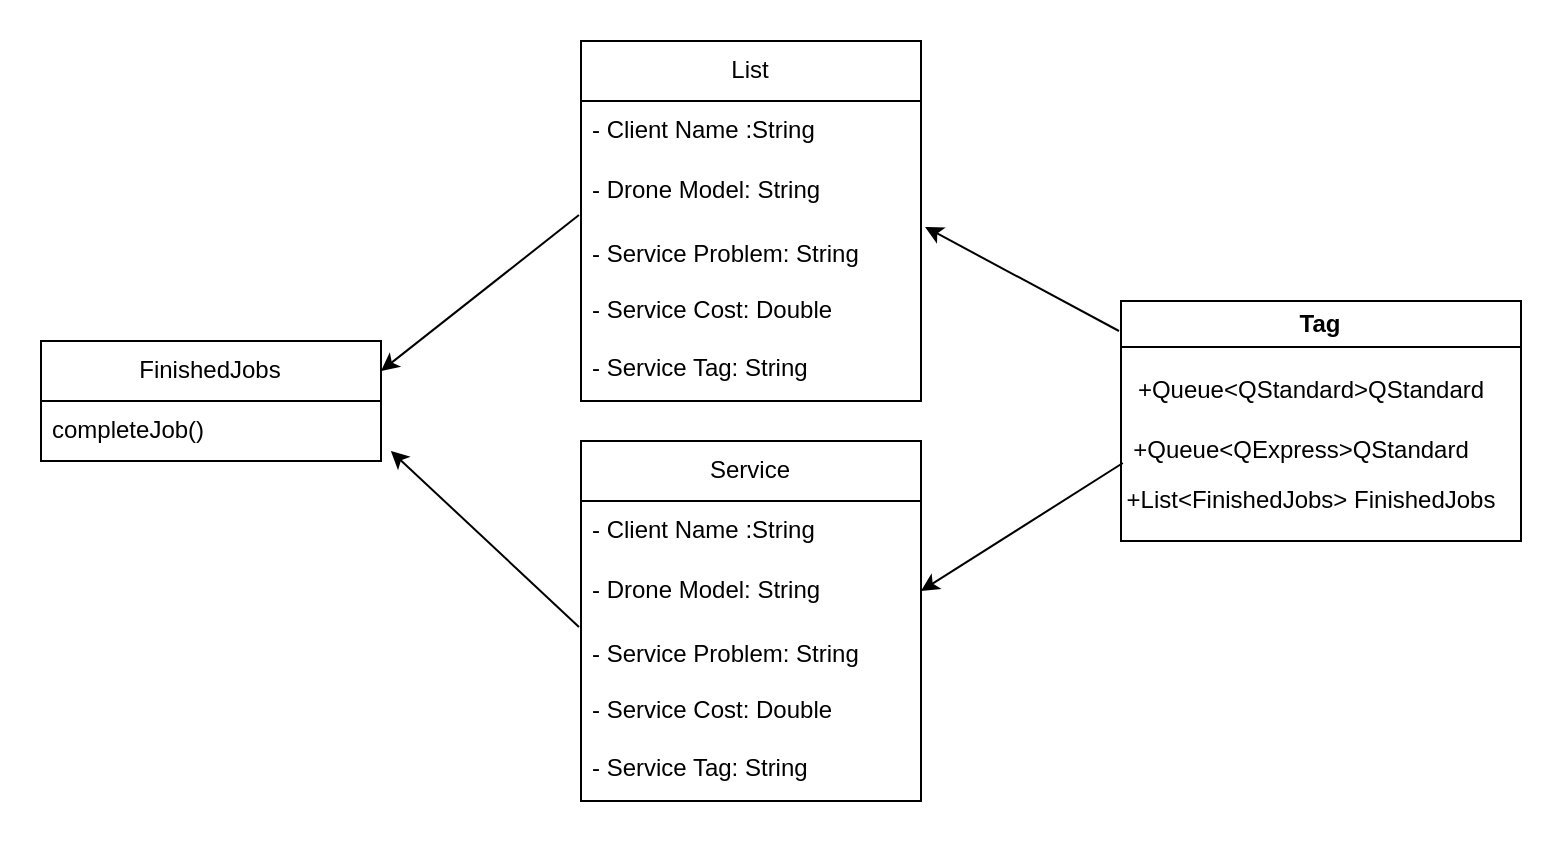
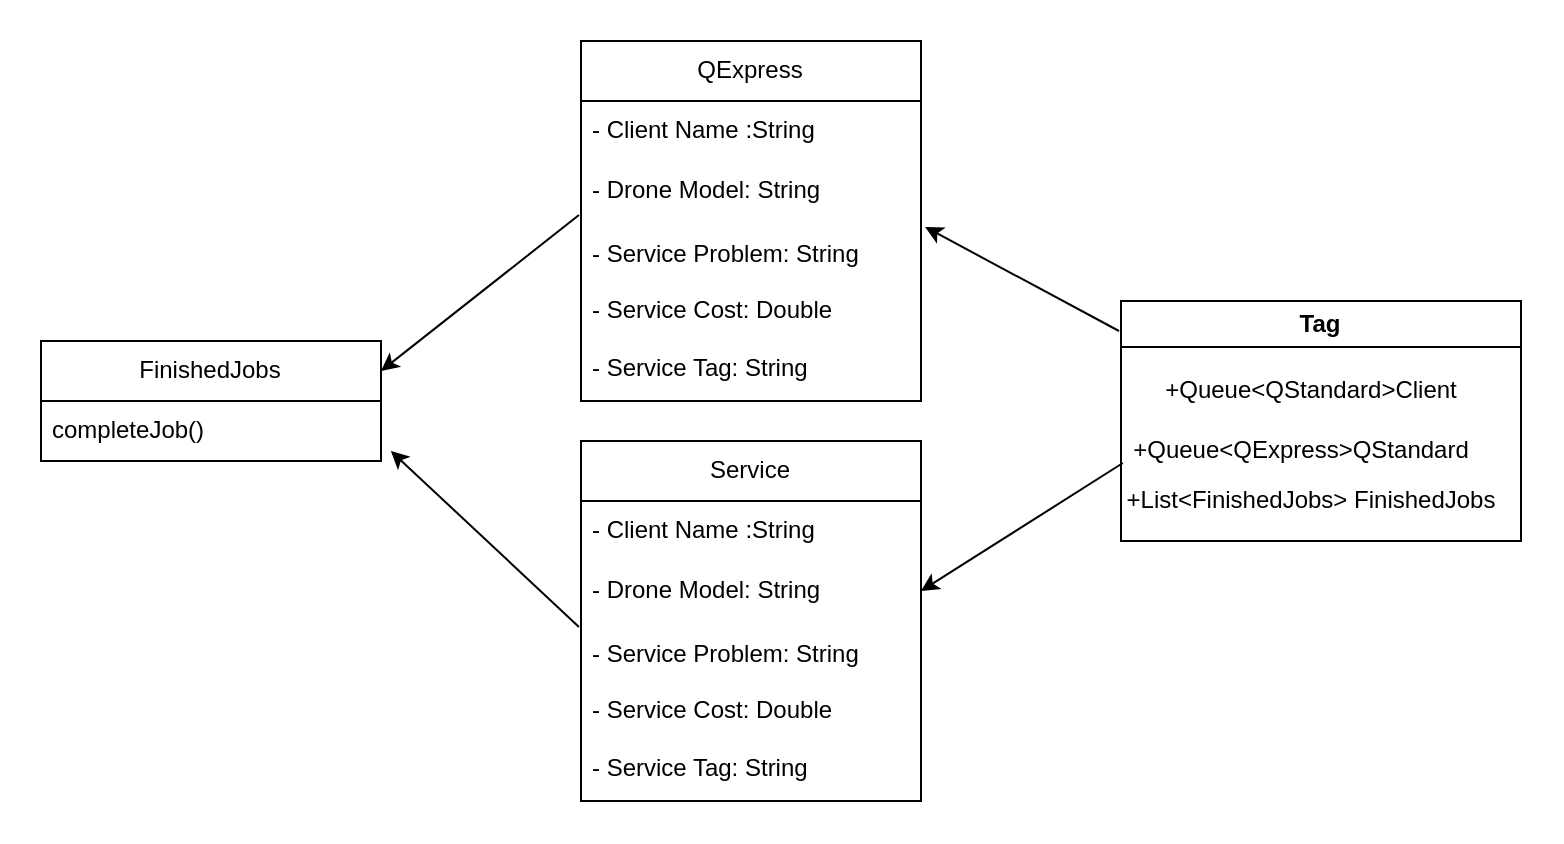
(751, 71) -> (751, 71)
(1312, 391) -> (1312, 391)
